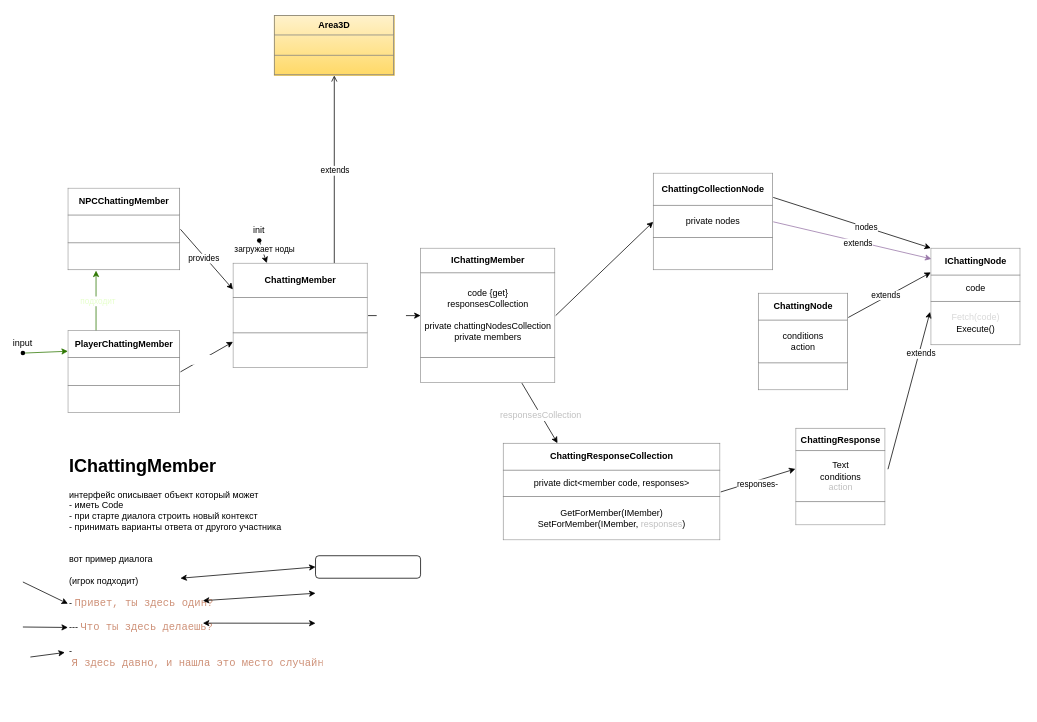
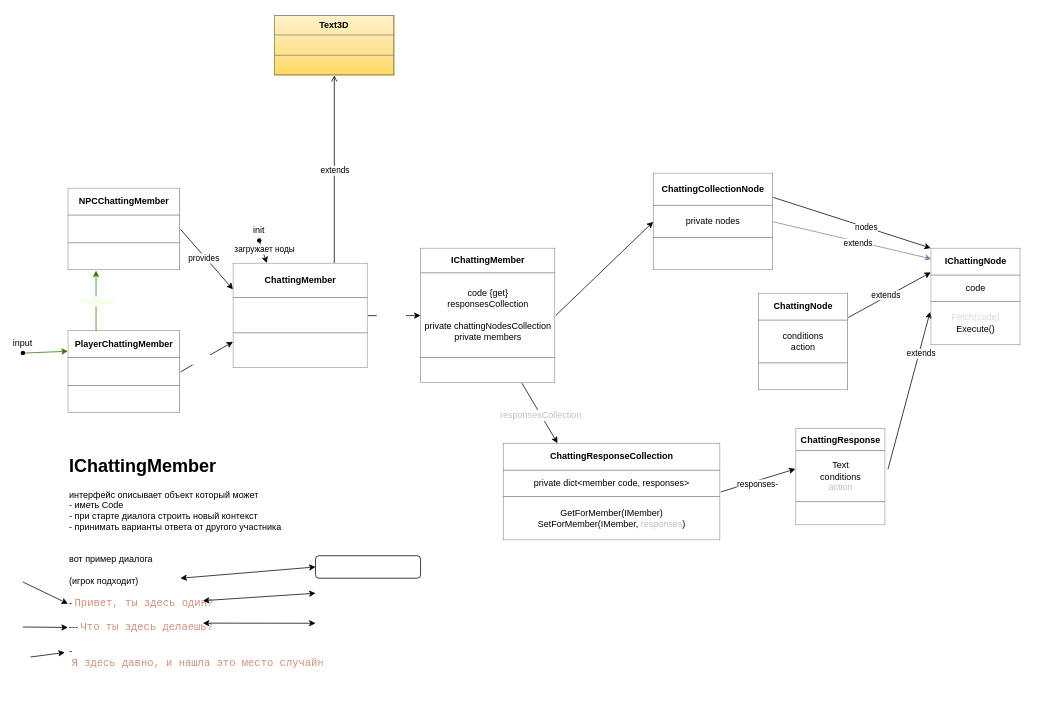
(289, 21) -> (289, 21)
